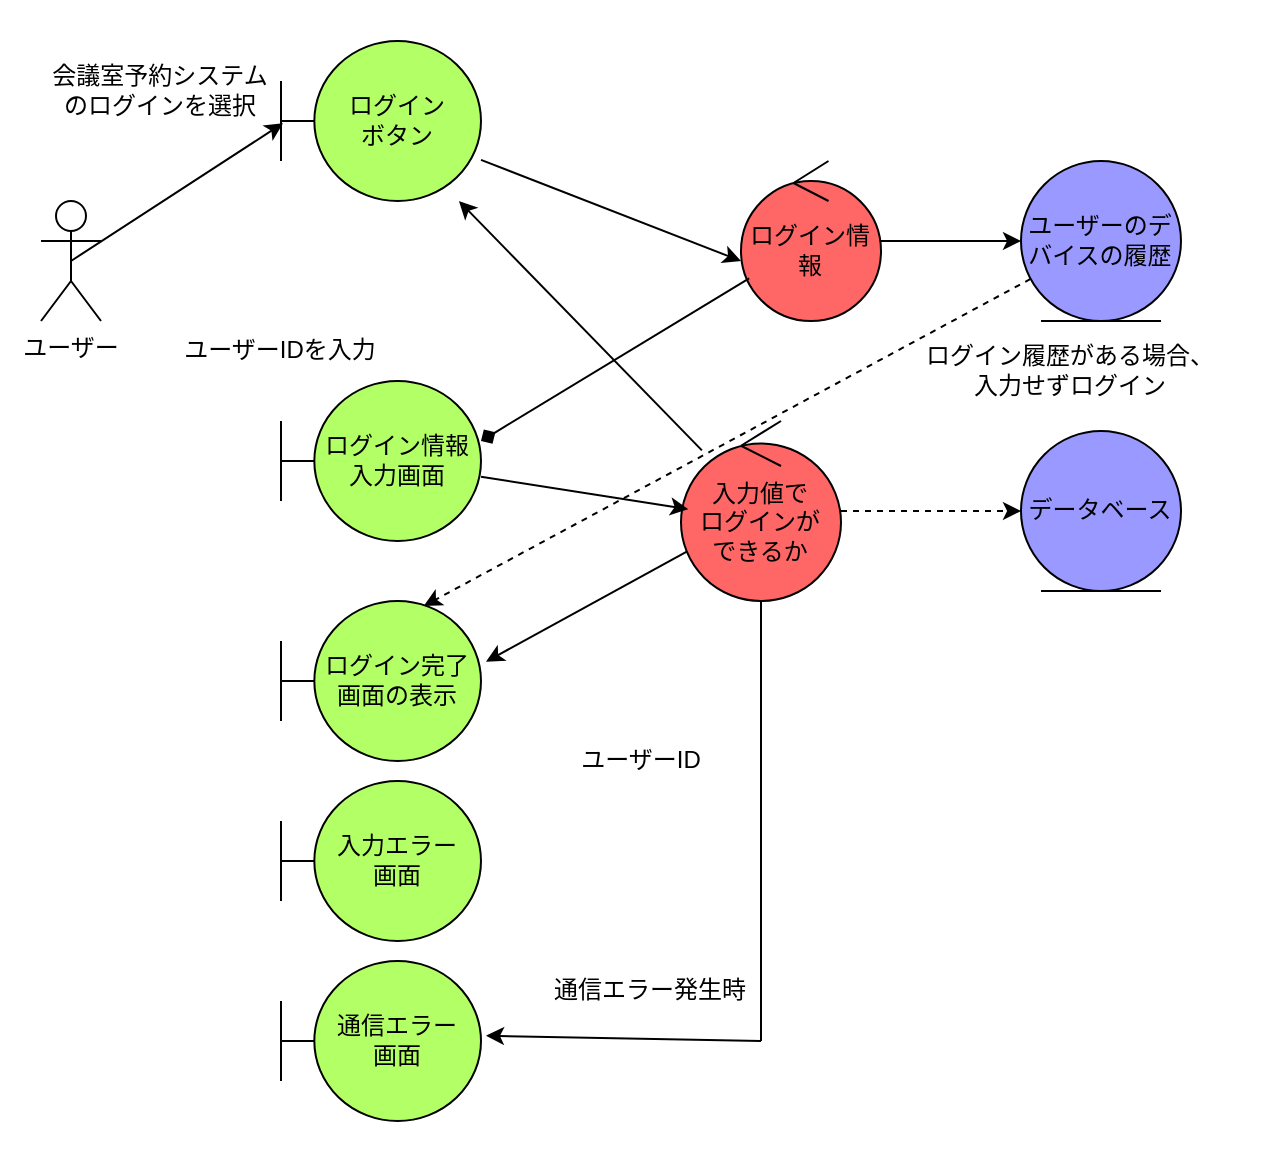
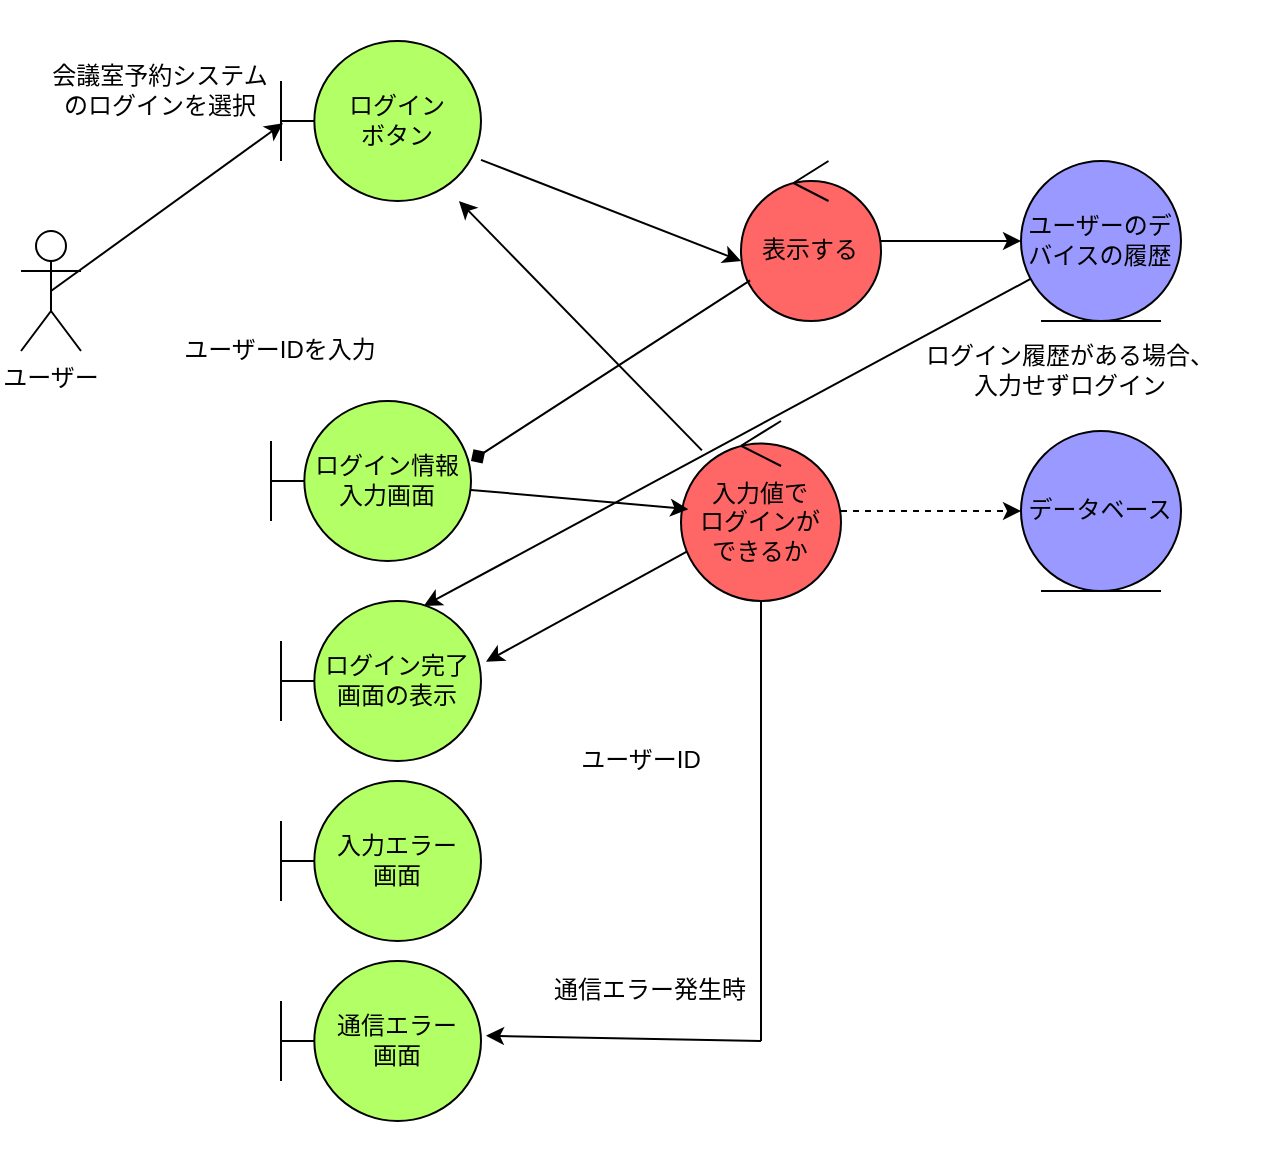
(811, 251) -> (811, 251)
(71, 261) -> (51, 291)
(826, 389) -> (826, 389)
(381, 461) -> (371, 481)
